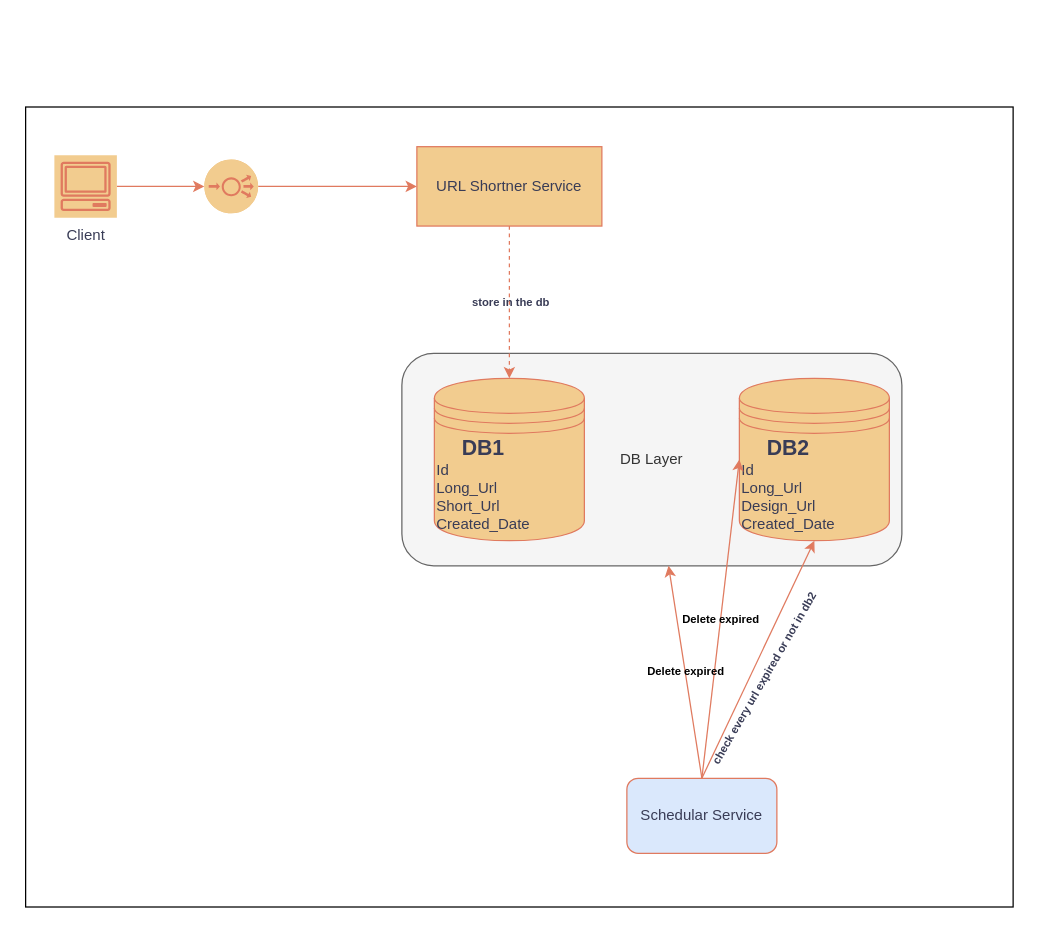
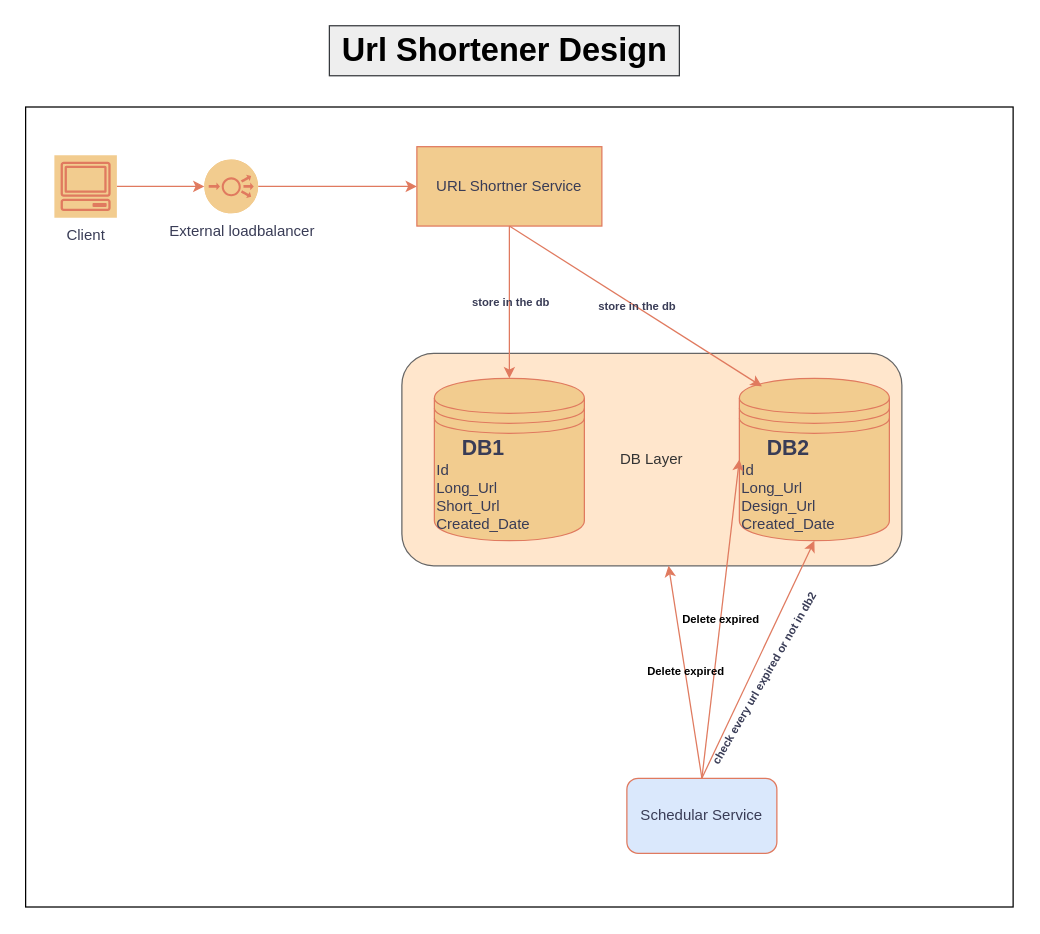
none -> (504, 51)
none -> (242, 232)
(509, 298) -> (509, 298)
none -> (634, 305)
(652, 459) -> (652, 459)
